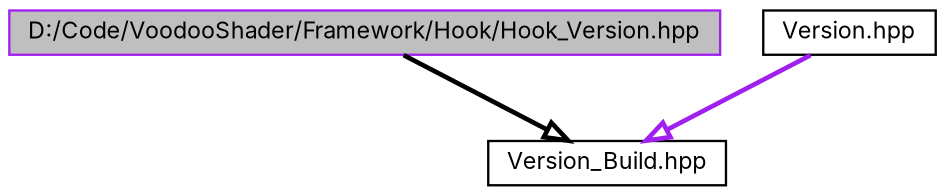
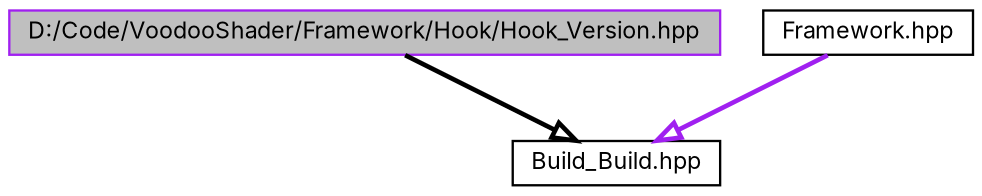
(849, 33) -> (868, 33)
(607, 163) -> (616, 163)
